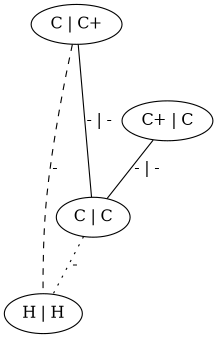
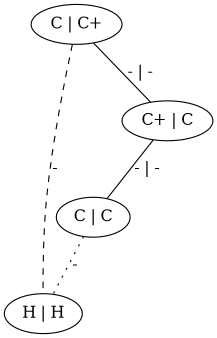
(85, 121) -> (122, 73)
